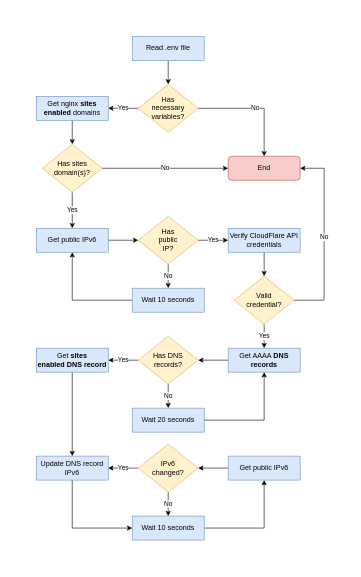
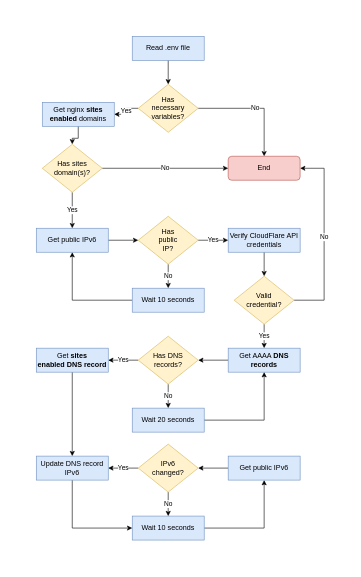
(72, 108) -> (78, 114)
